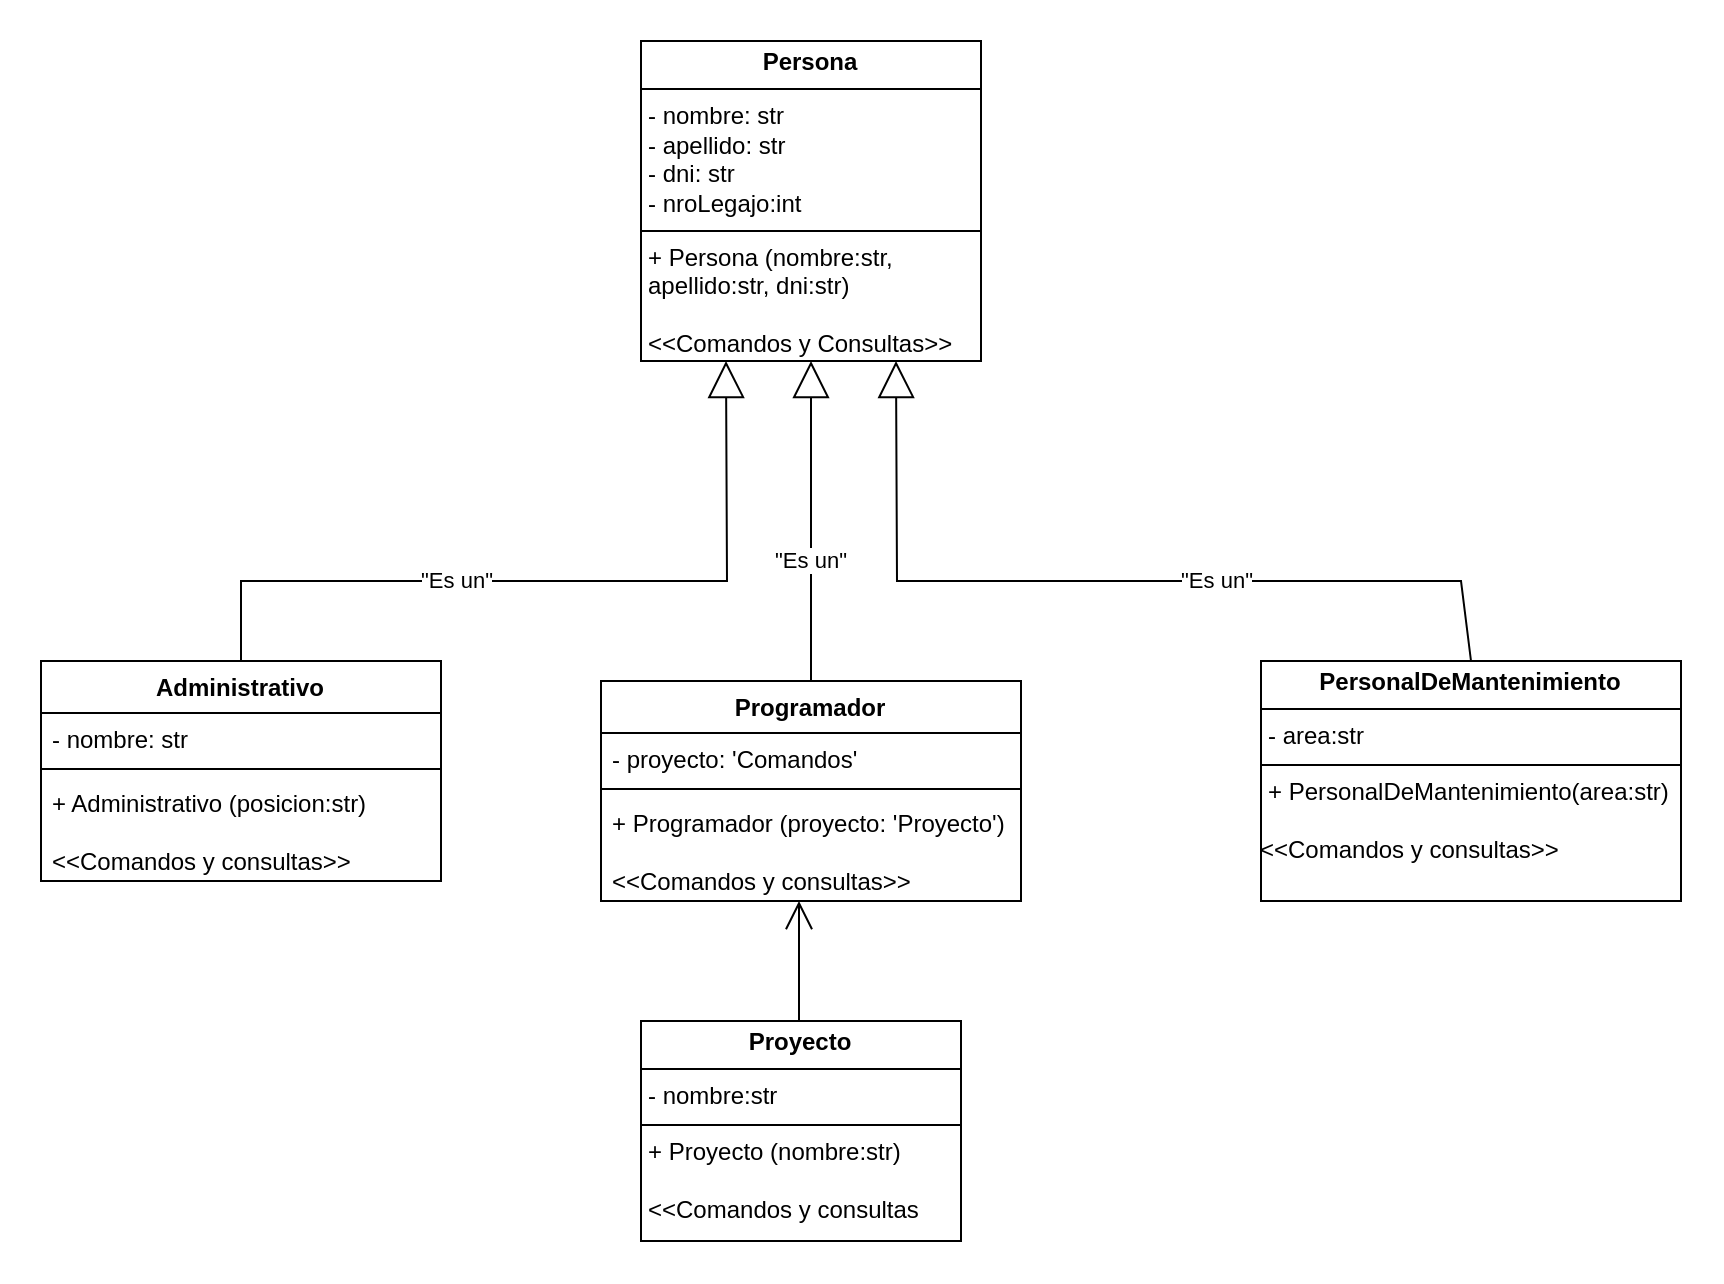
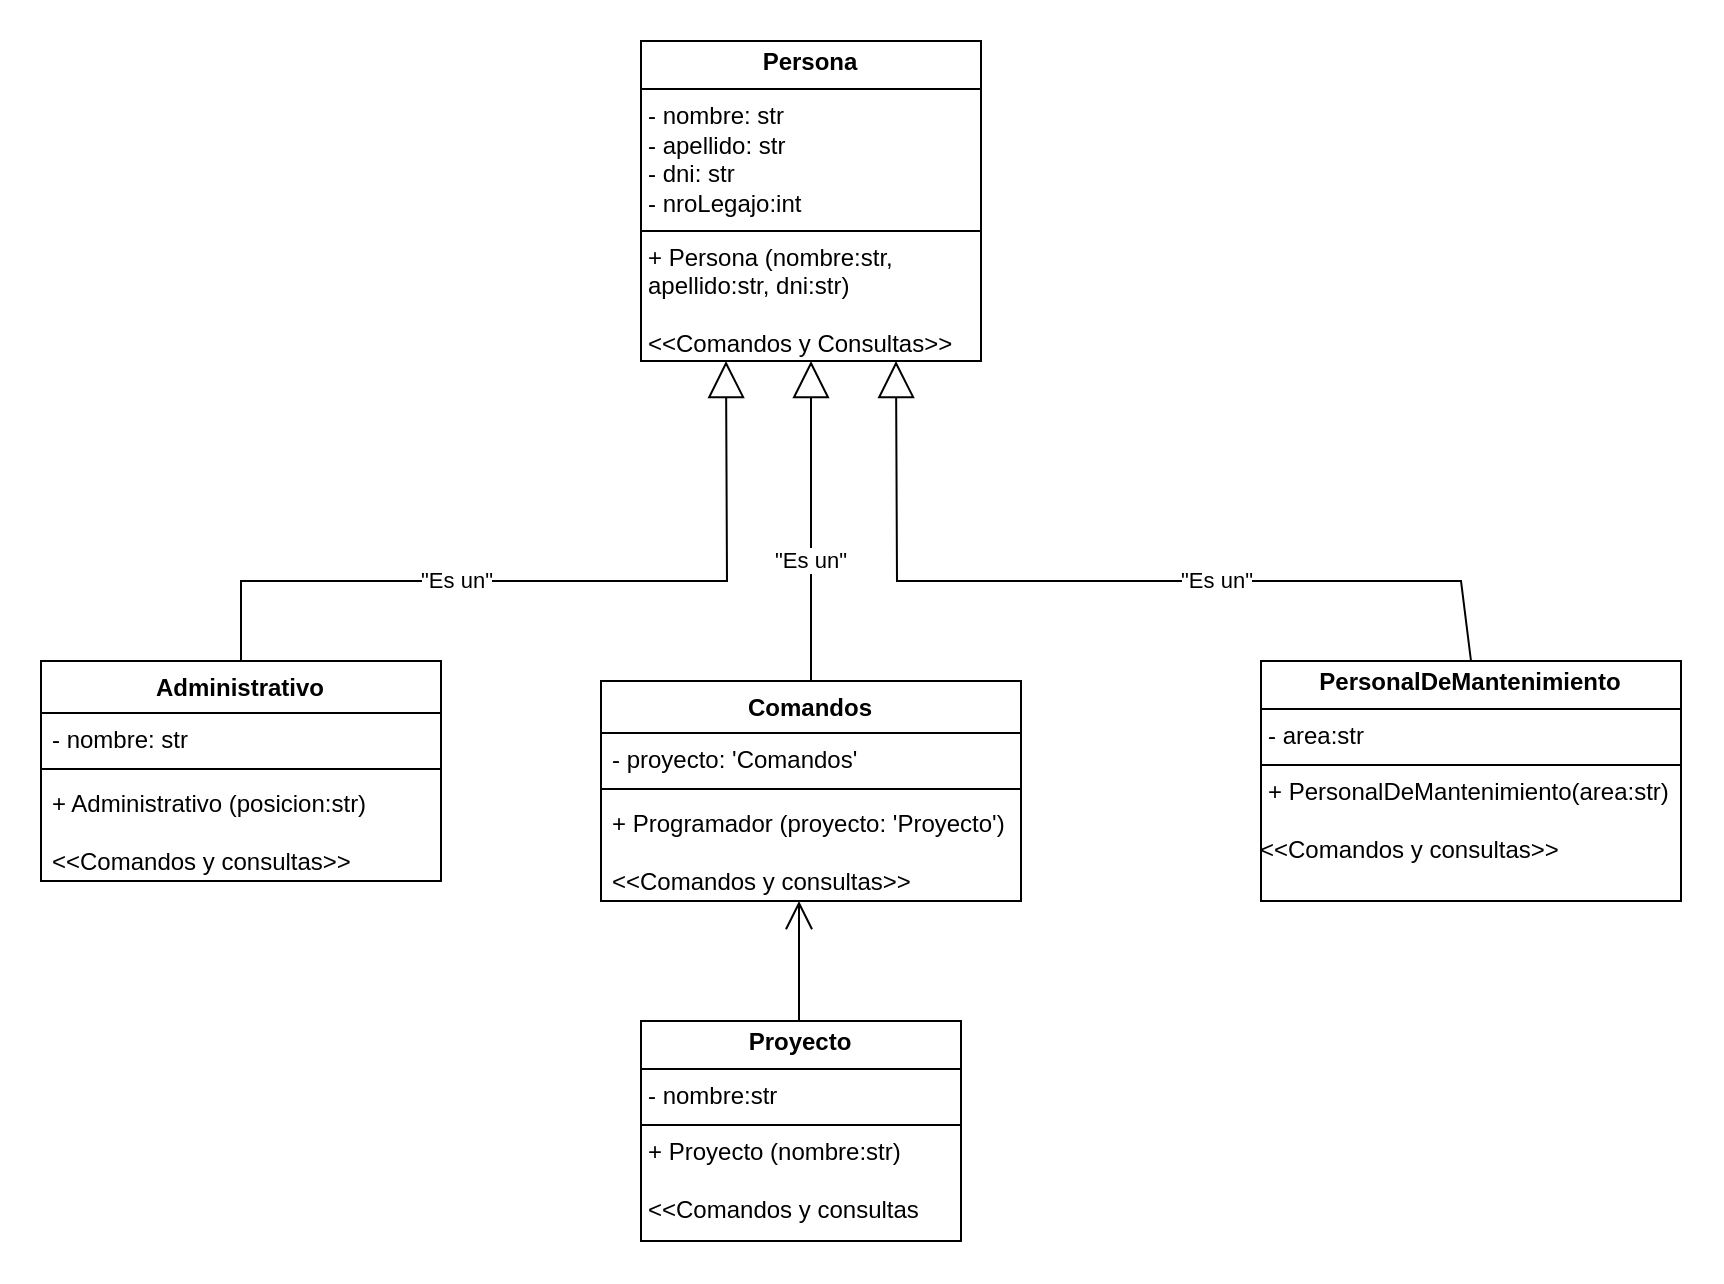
(811, 709) -> (811, 709)
